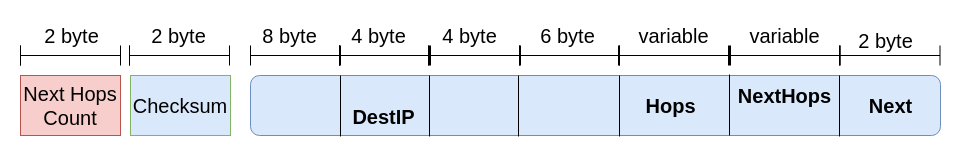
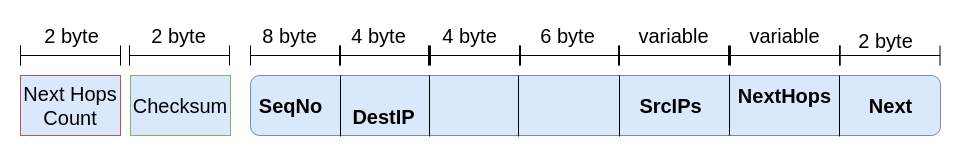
(71, 106) -> (71, 106)
none -> (291, 106)
(671, 106) -> (671, 106)
